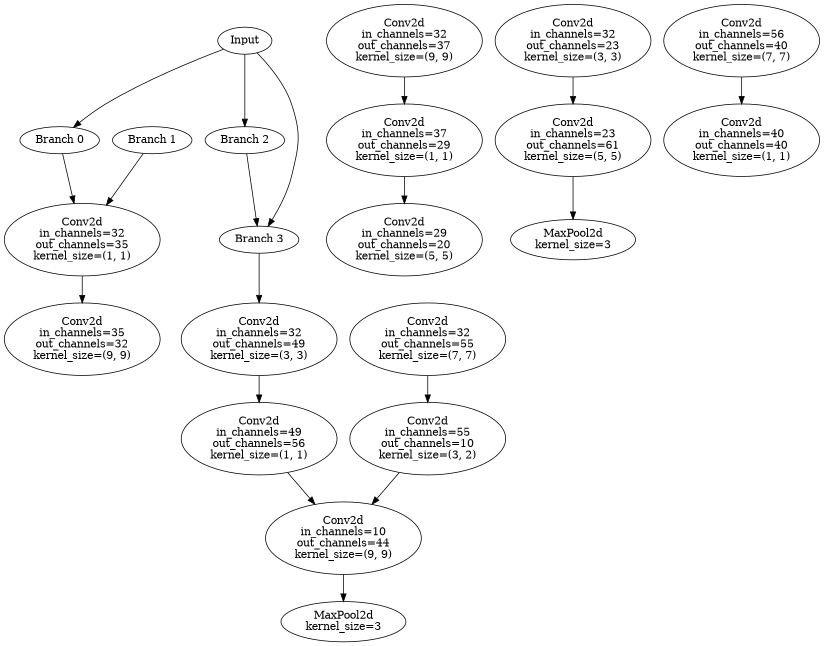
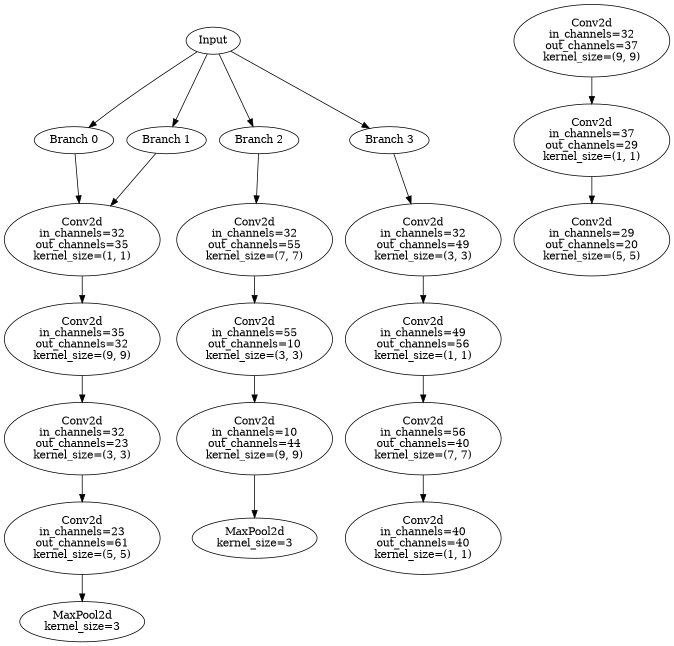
none -> (192, 87)
(251, 186) -> (258, 175)
none -> (82, 385)
(428, 439) -> (255, 339)
(299, 486) -> (423, 385)
